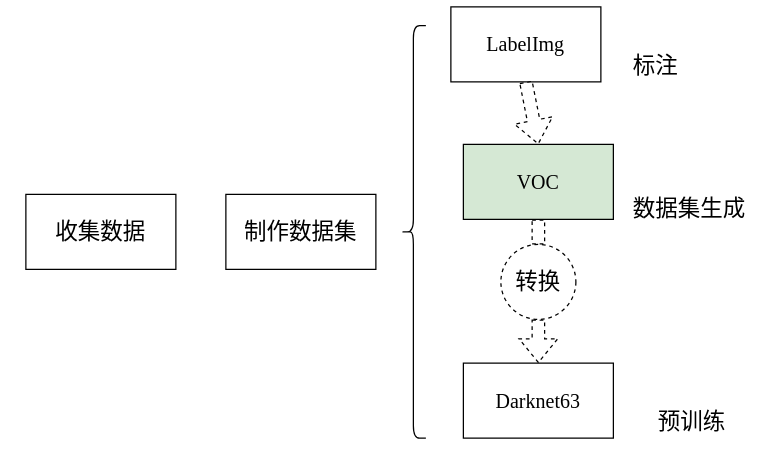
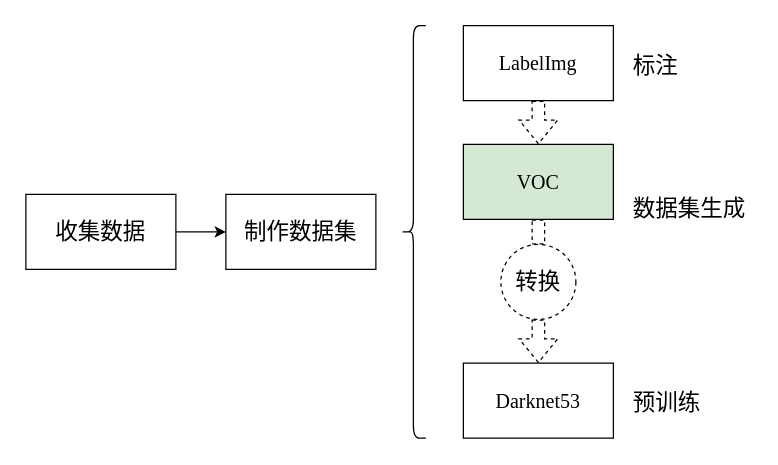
(526, 44) -> (538, 63)
none -> (197, 232)
(538, 401) -> (538, 401)
(701, 419) -> (676, 401)
